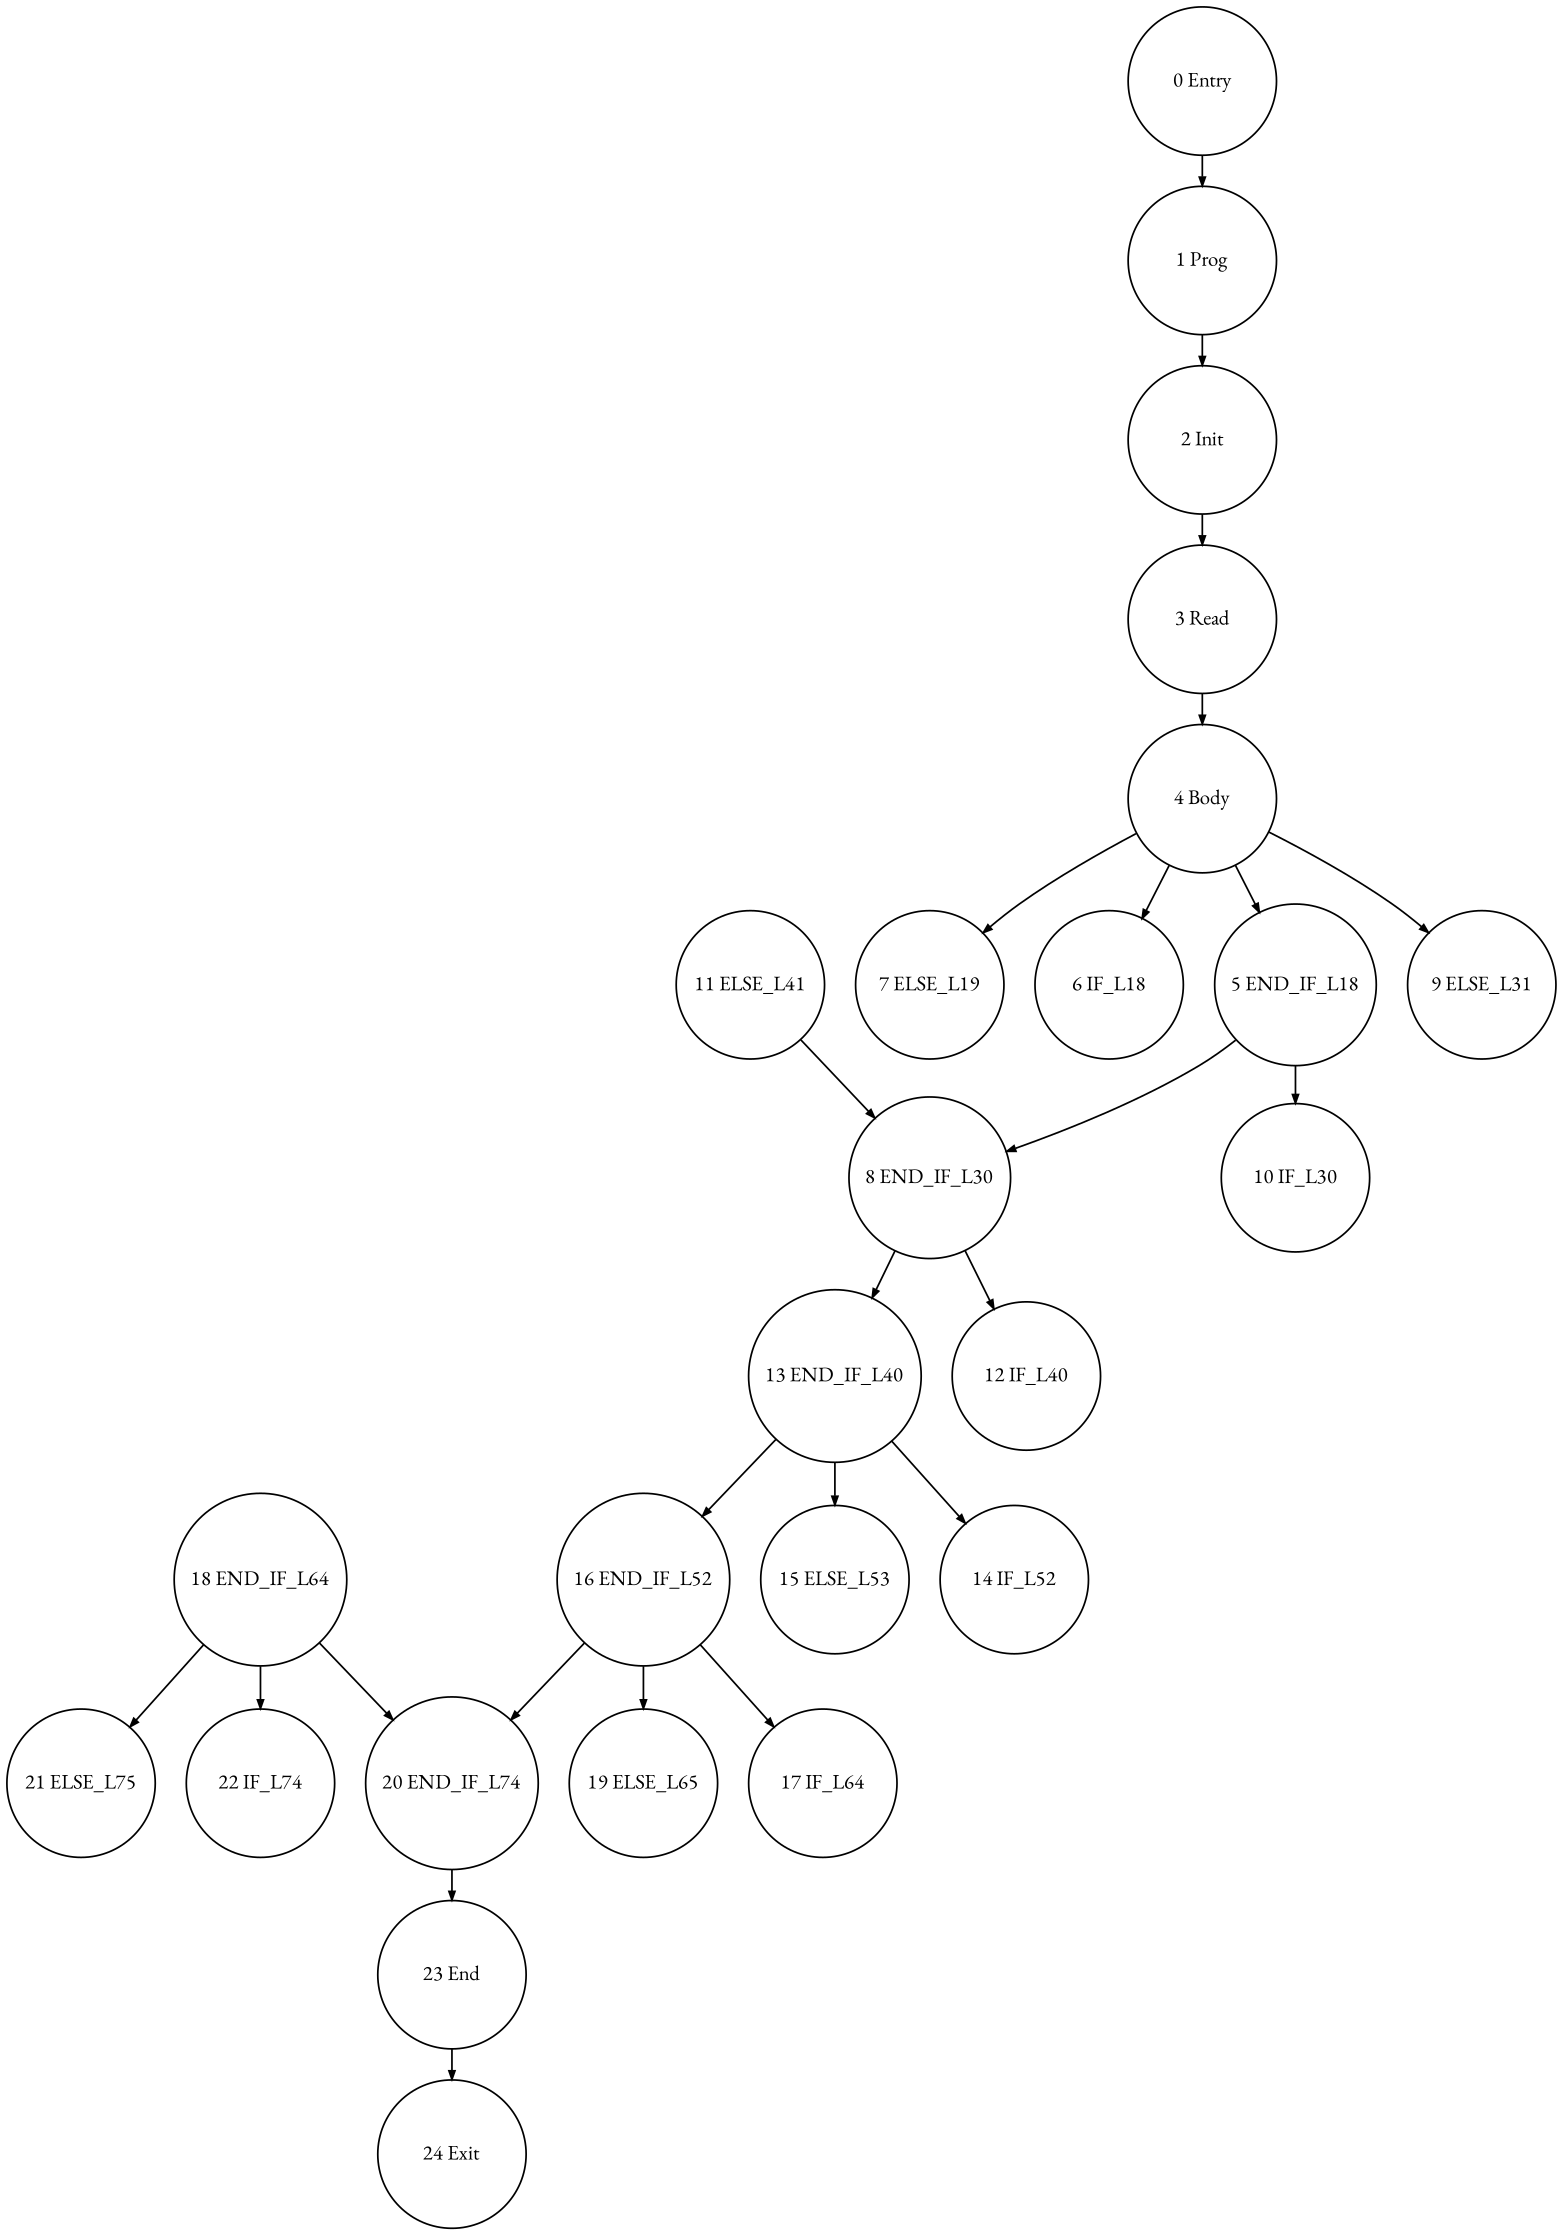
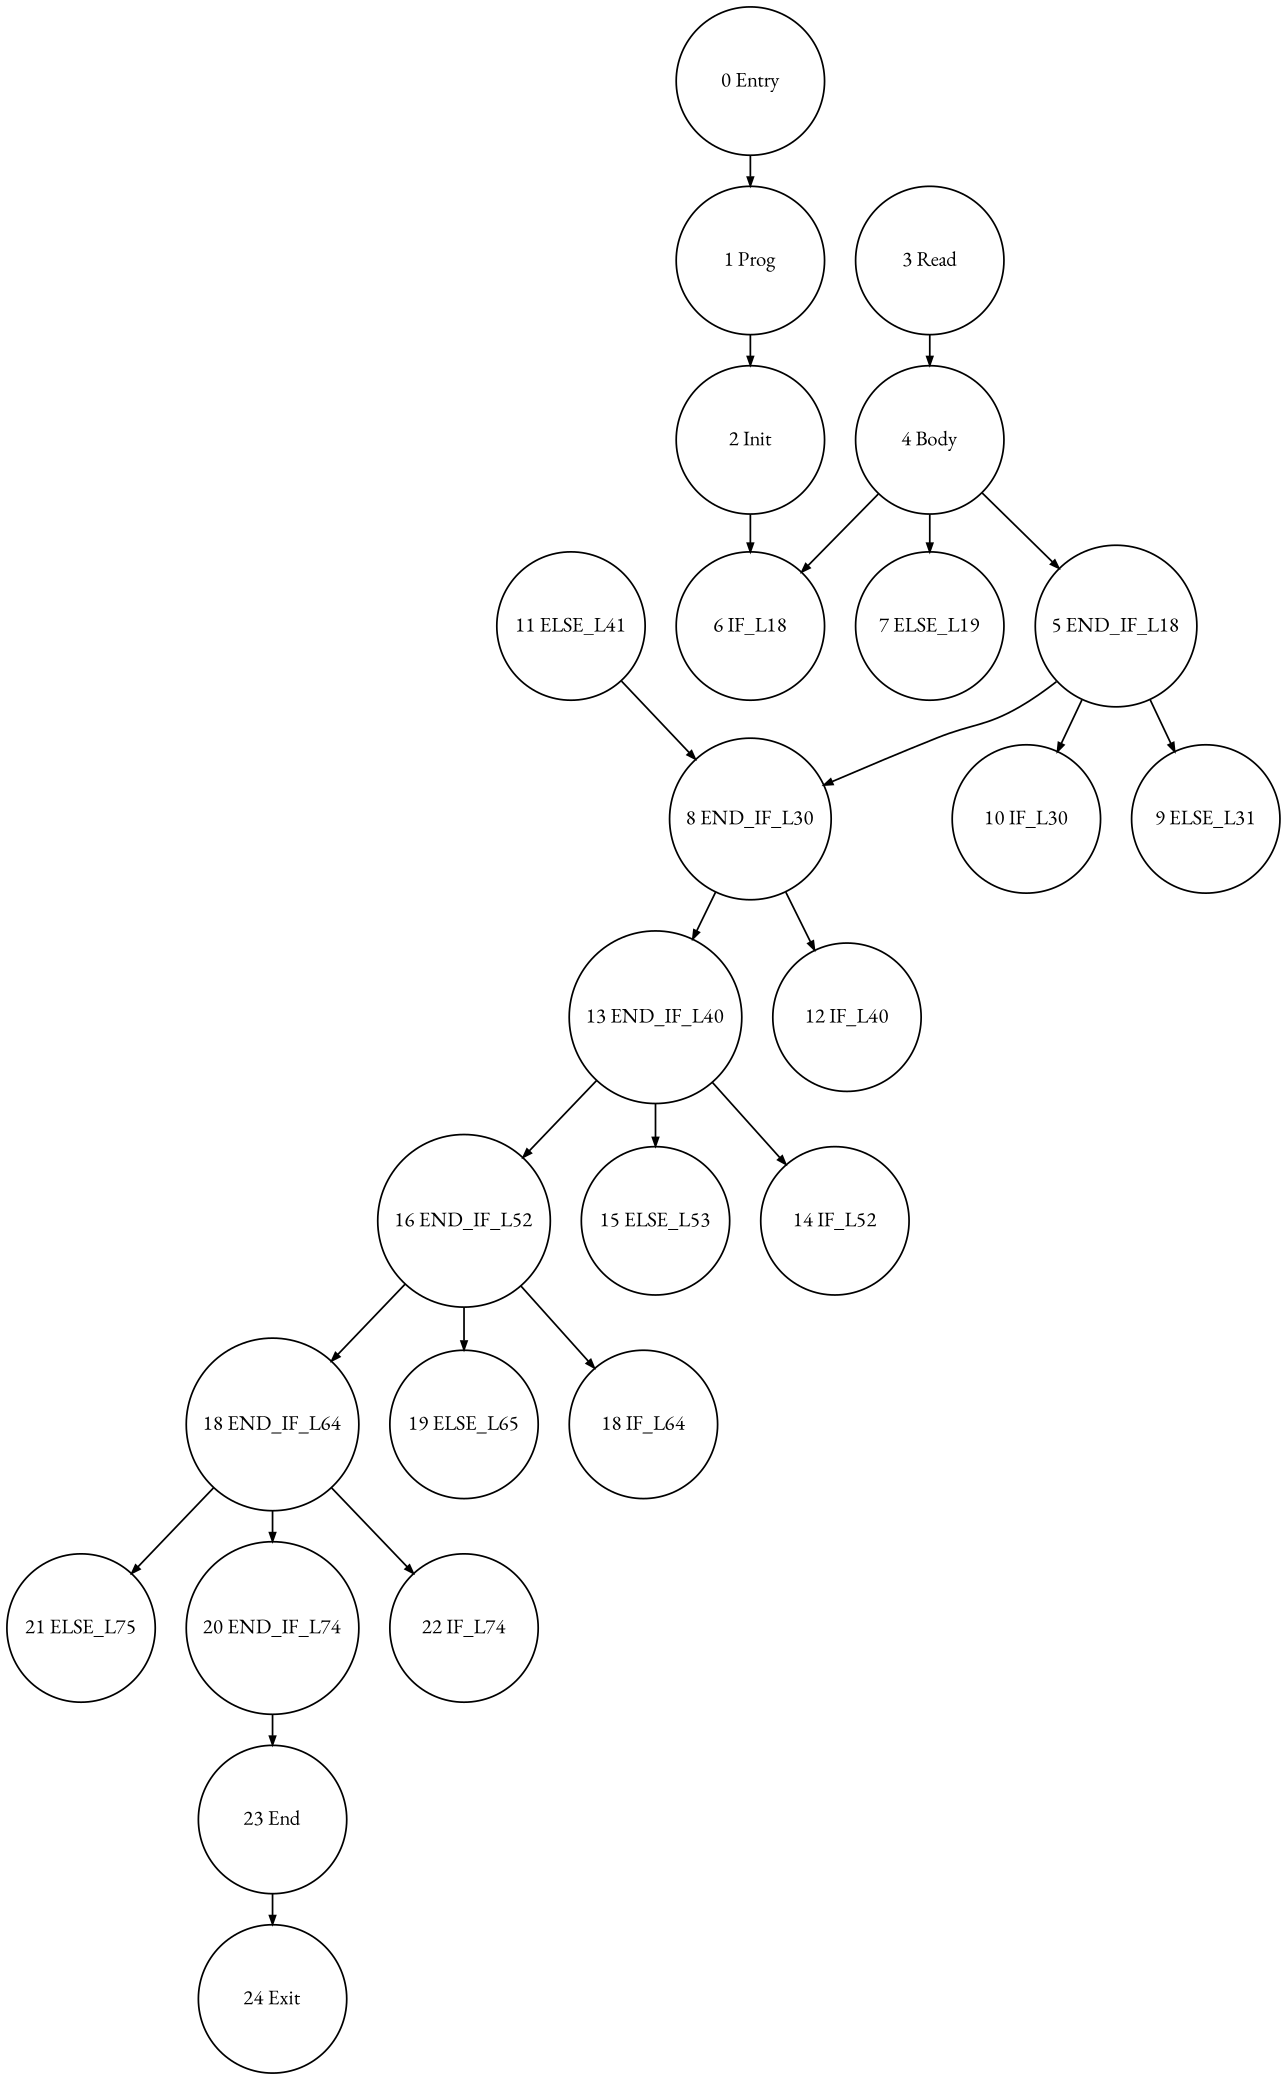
(1202, 525) -> (750, 529)
(1348, 876) -> (1161, 722)
(551, 1678) -> (371, 1319)
(823, 1783) -> (643, 1424)
